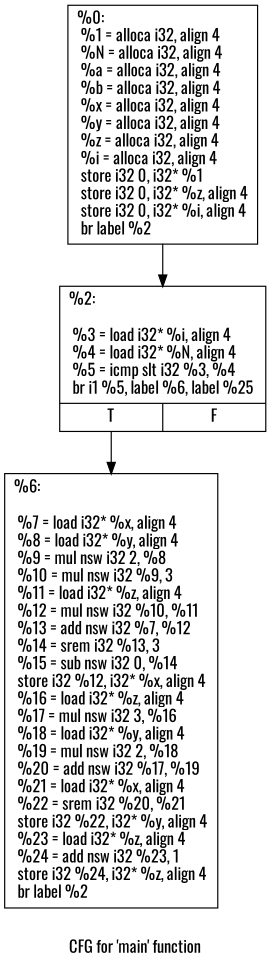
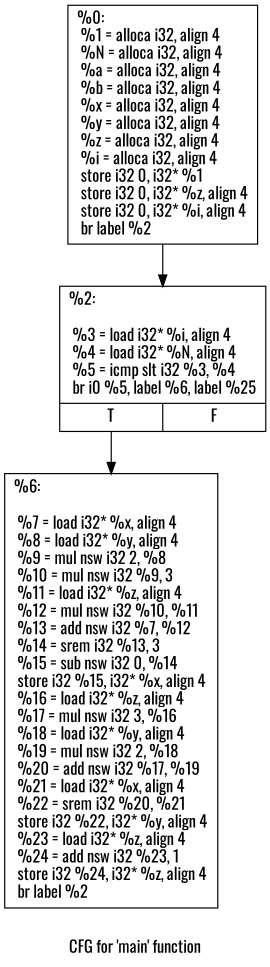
(162, 389) -> (163, 389)
(110, 682) -> (110, 682)
